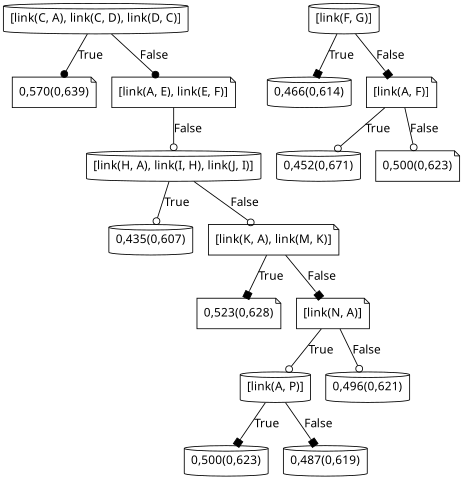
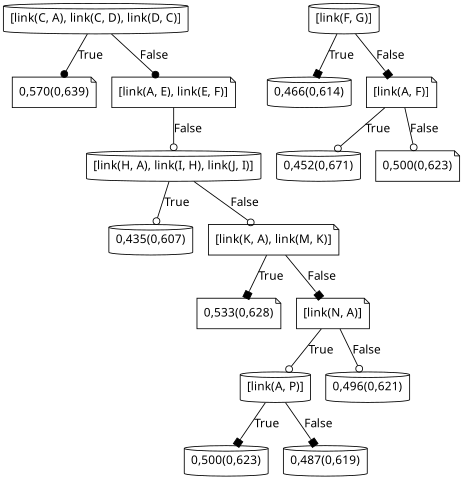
(239, 313) -> (239, 313)
